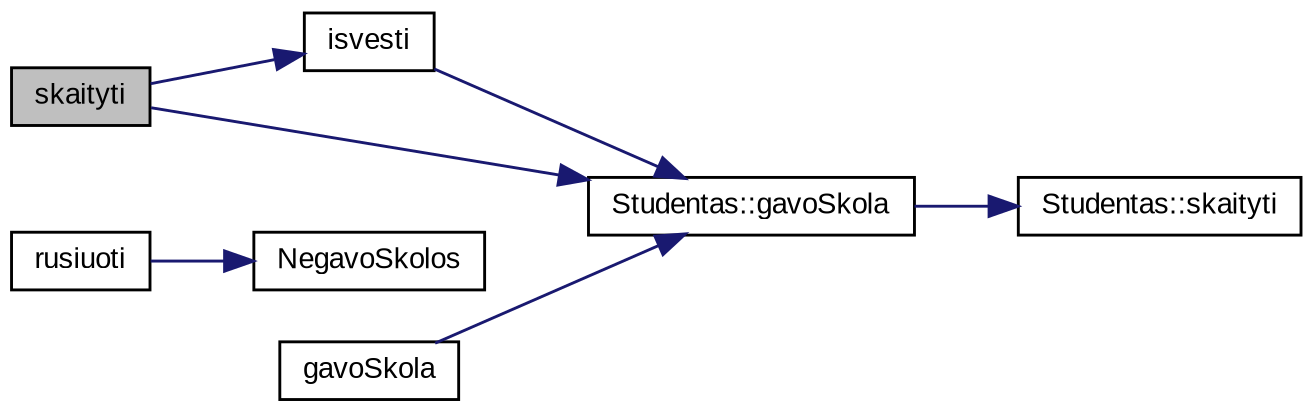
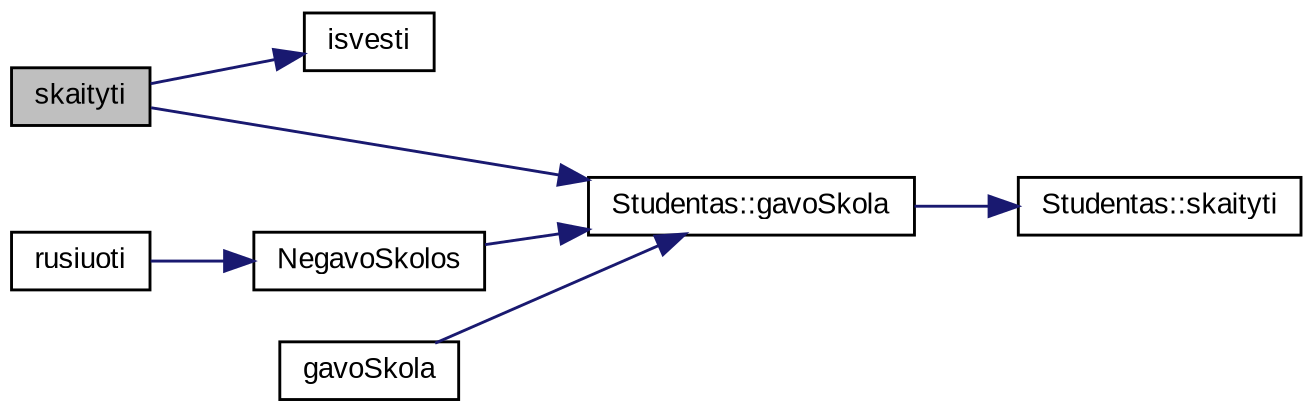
(546, 118) -> (522, 239)
